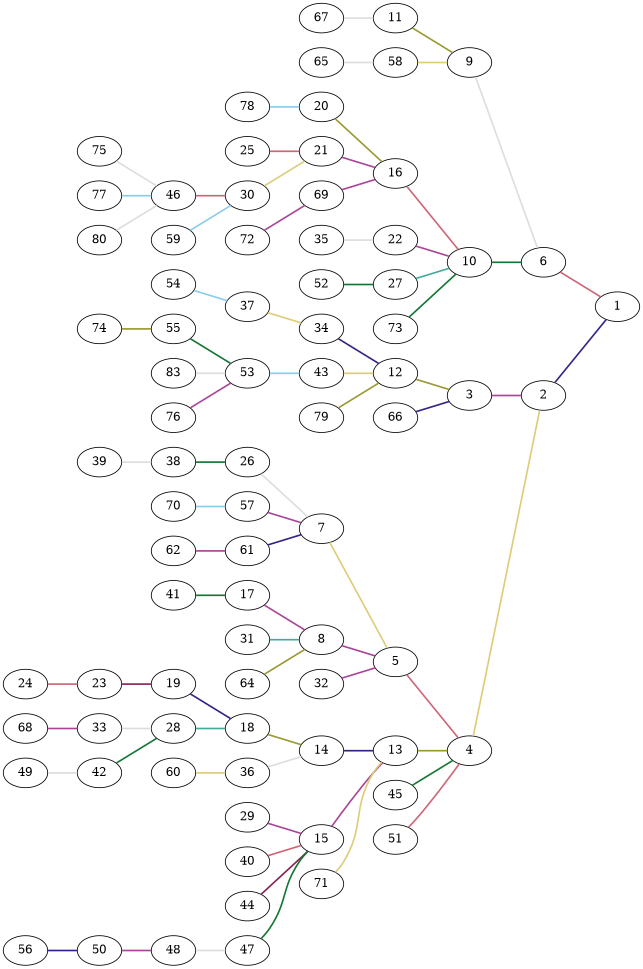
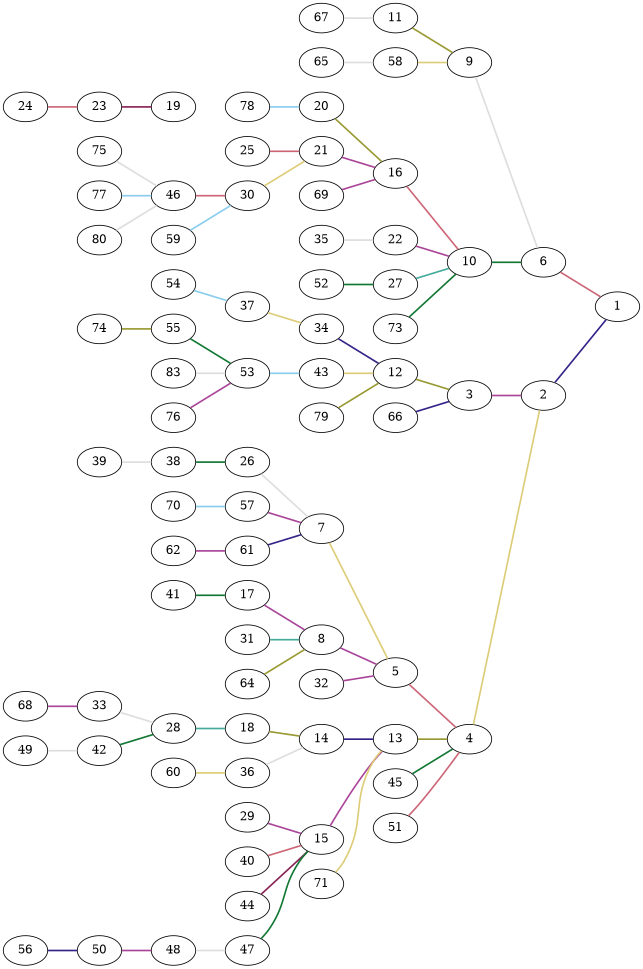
(247, 240) -> none
(211, 706) -> none
